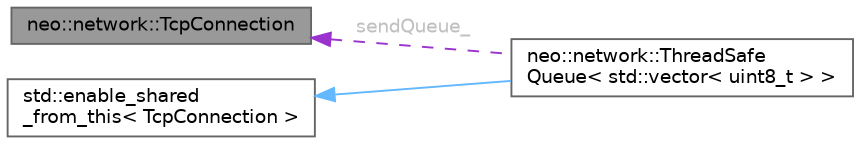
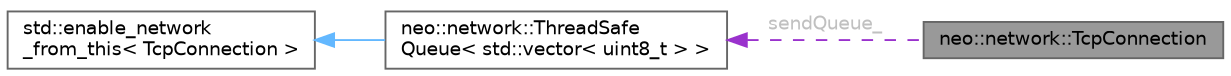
(421, 47) -> (835, 40)
(161, 108) -> (161, 40)
